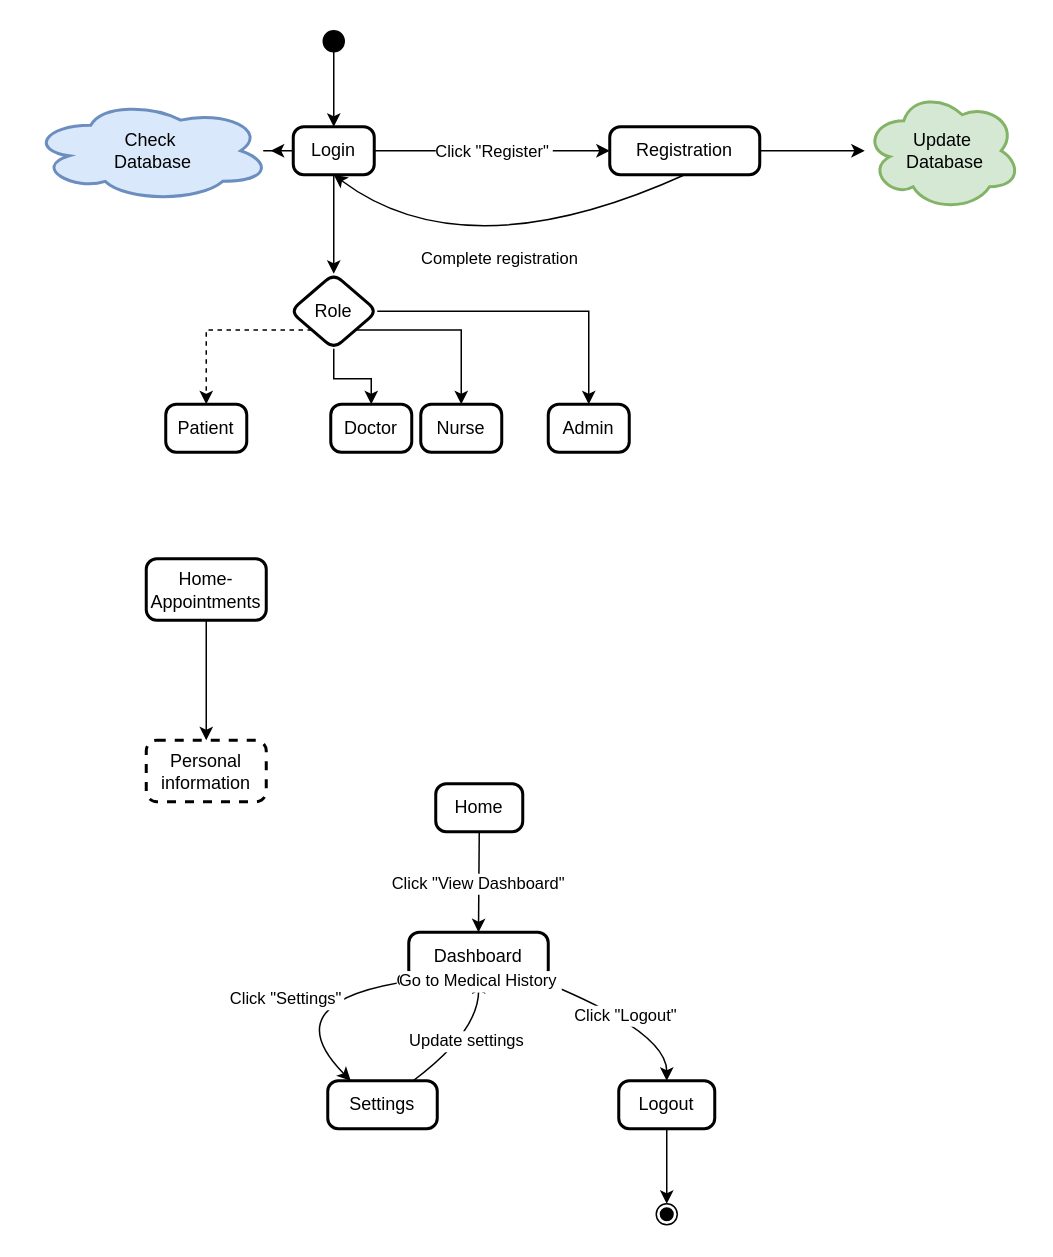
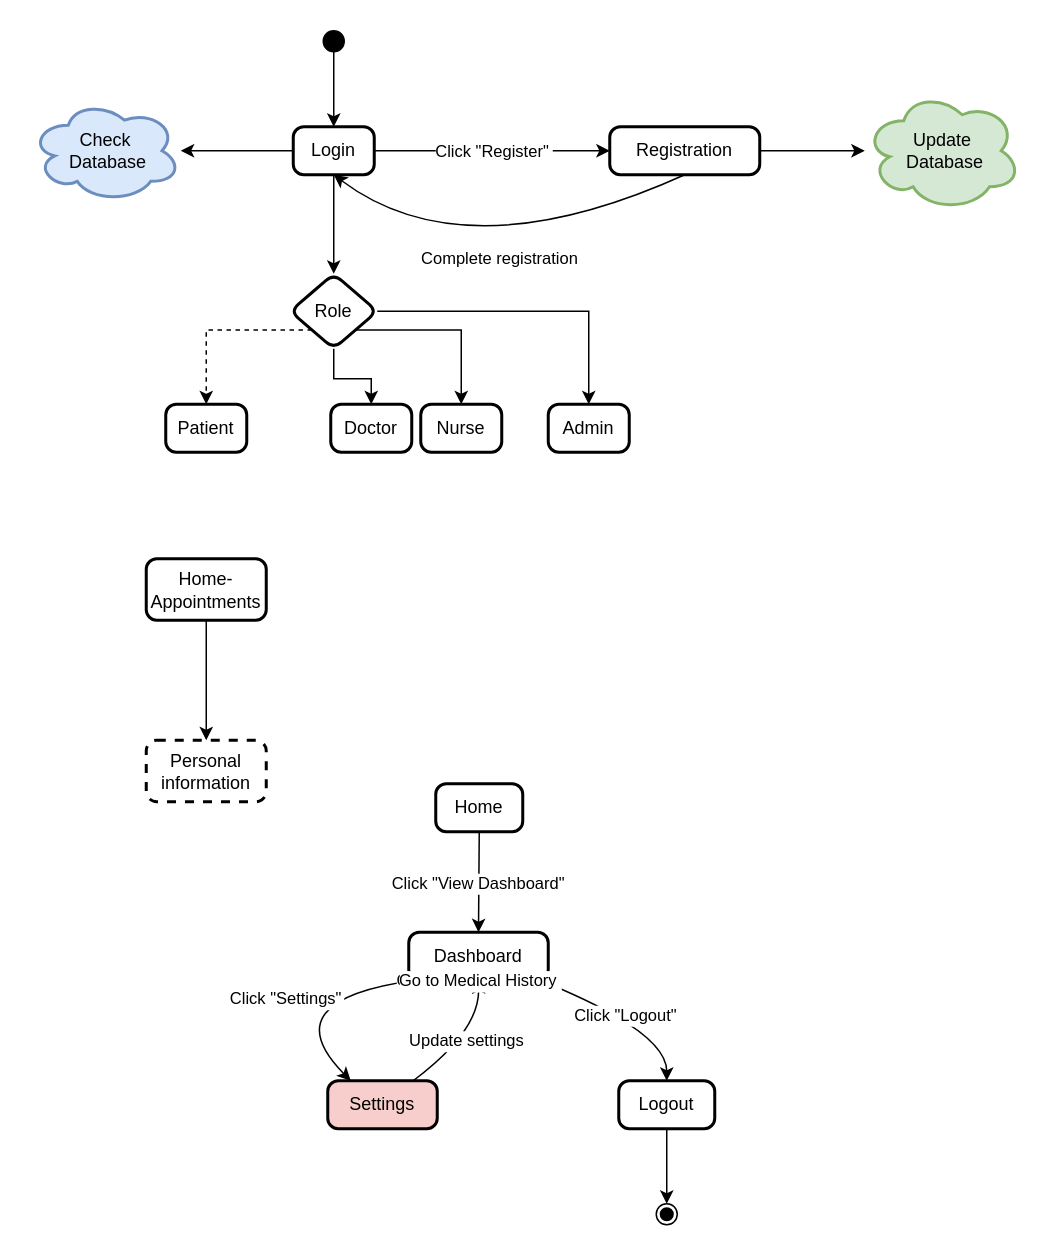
(151, 151) -> (106, 151)
(383, 1105) -> (383, 1105)
